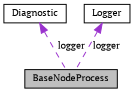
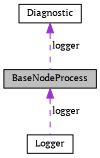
(87, 51) -> (50, 117)
